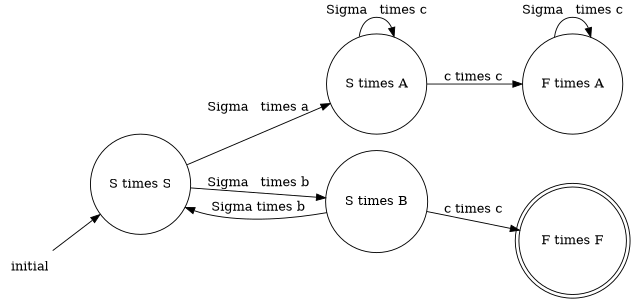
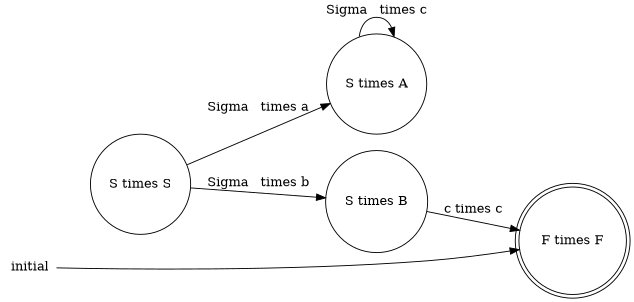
(573, 84) -> none
(260, 219) -> none
(73, 235) -> (284, 268)
